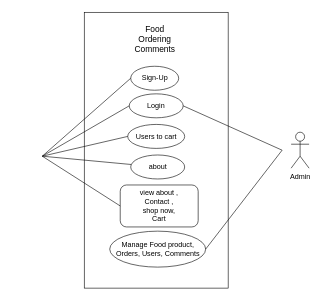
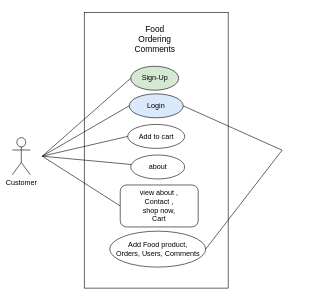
(155, 78) -> (155, 78)
(156, 106) -> (156, 106)
(157, 137) -> (157, 137)
(300, 150) -> none
none -> (21, 156)
(158, 249) -> (158, 249)
